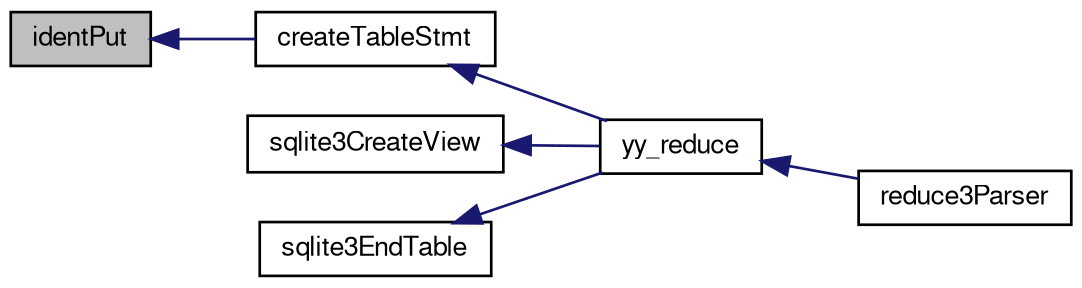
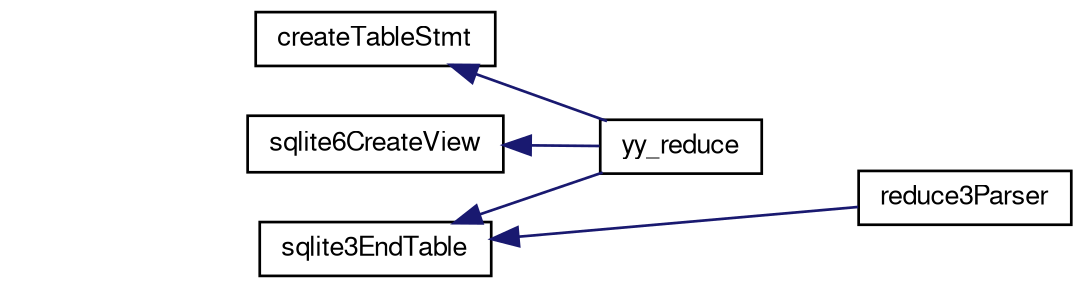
(81, 39) -> none
(375, 144) -> (375, 144)
(824, 172) -> (688, 222)
